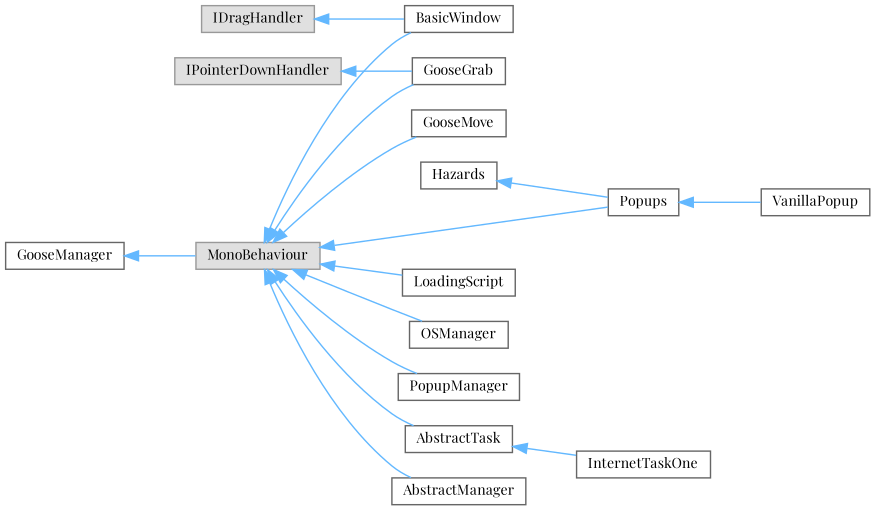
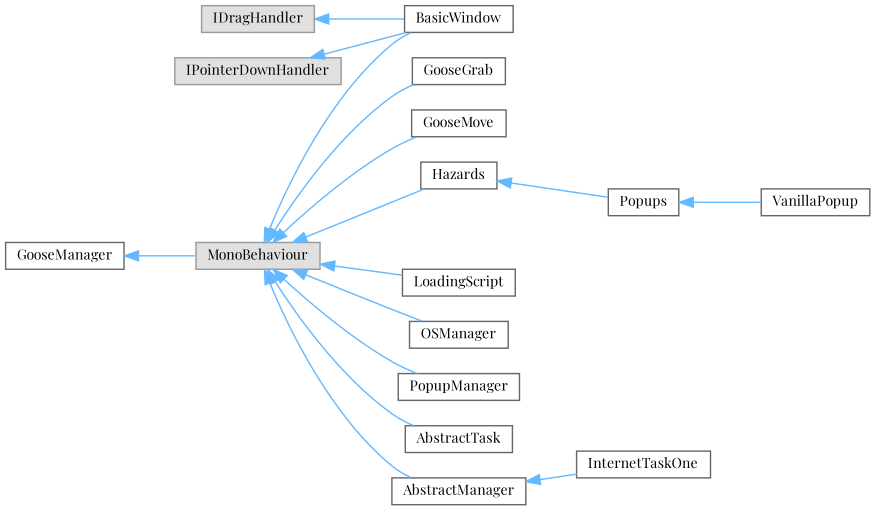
(384, 71) -> (365, 43)
(471, 226) -> (365, 213)
(552, 452) -> (558, 477)
